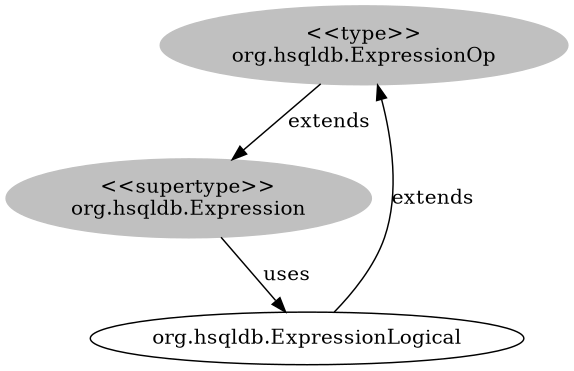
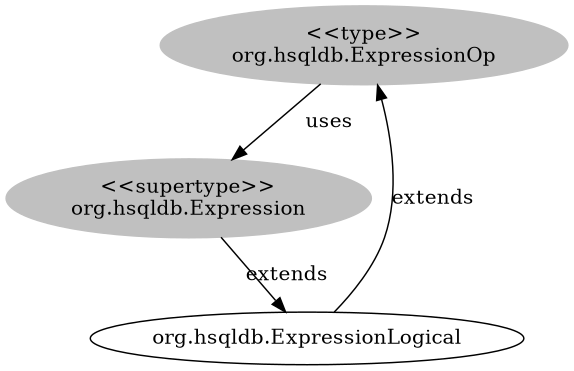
(330, 122) -> (330, 122)
(287, 275) -> (287, 275)
